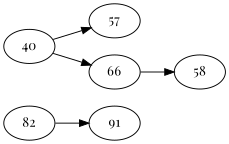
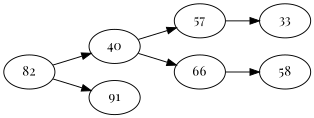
none -> (285, 21)
none -> (68, 61)
